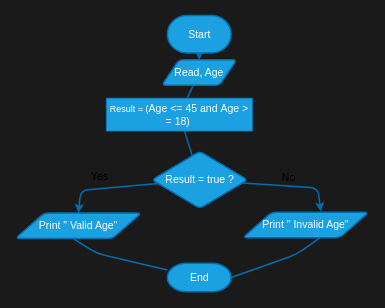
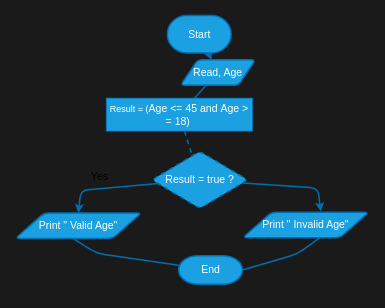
(199, 72) -> (218, 72)
(189, 145) -> (189, 145)
(288, 177) -> none
(200, 180) -> (200, 180)
(199, 277) -> (210, 270)
